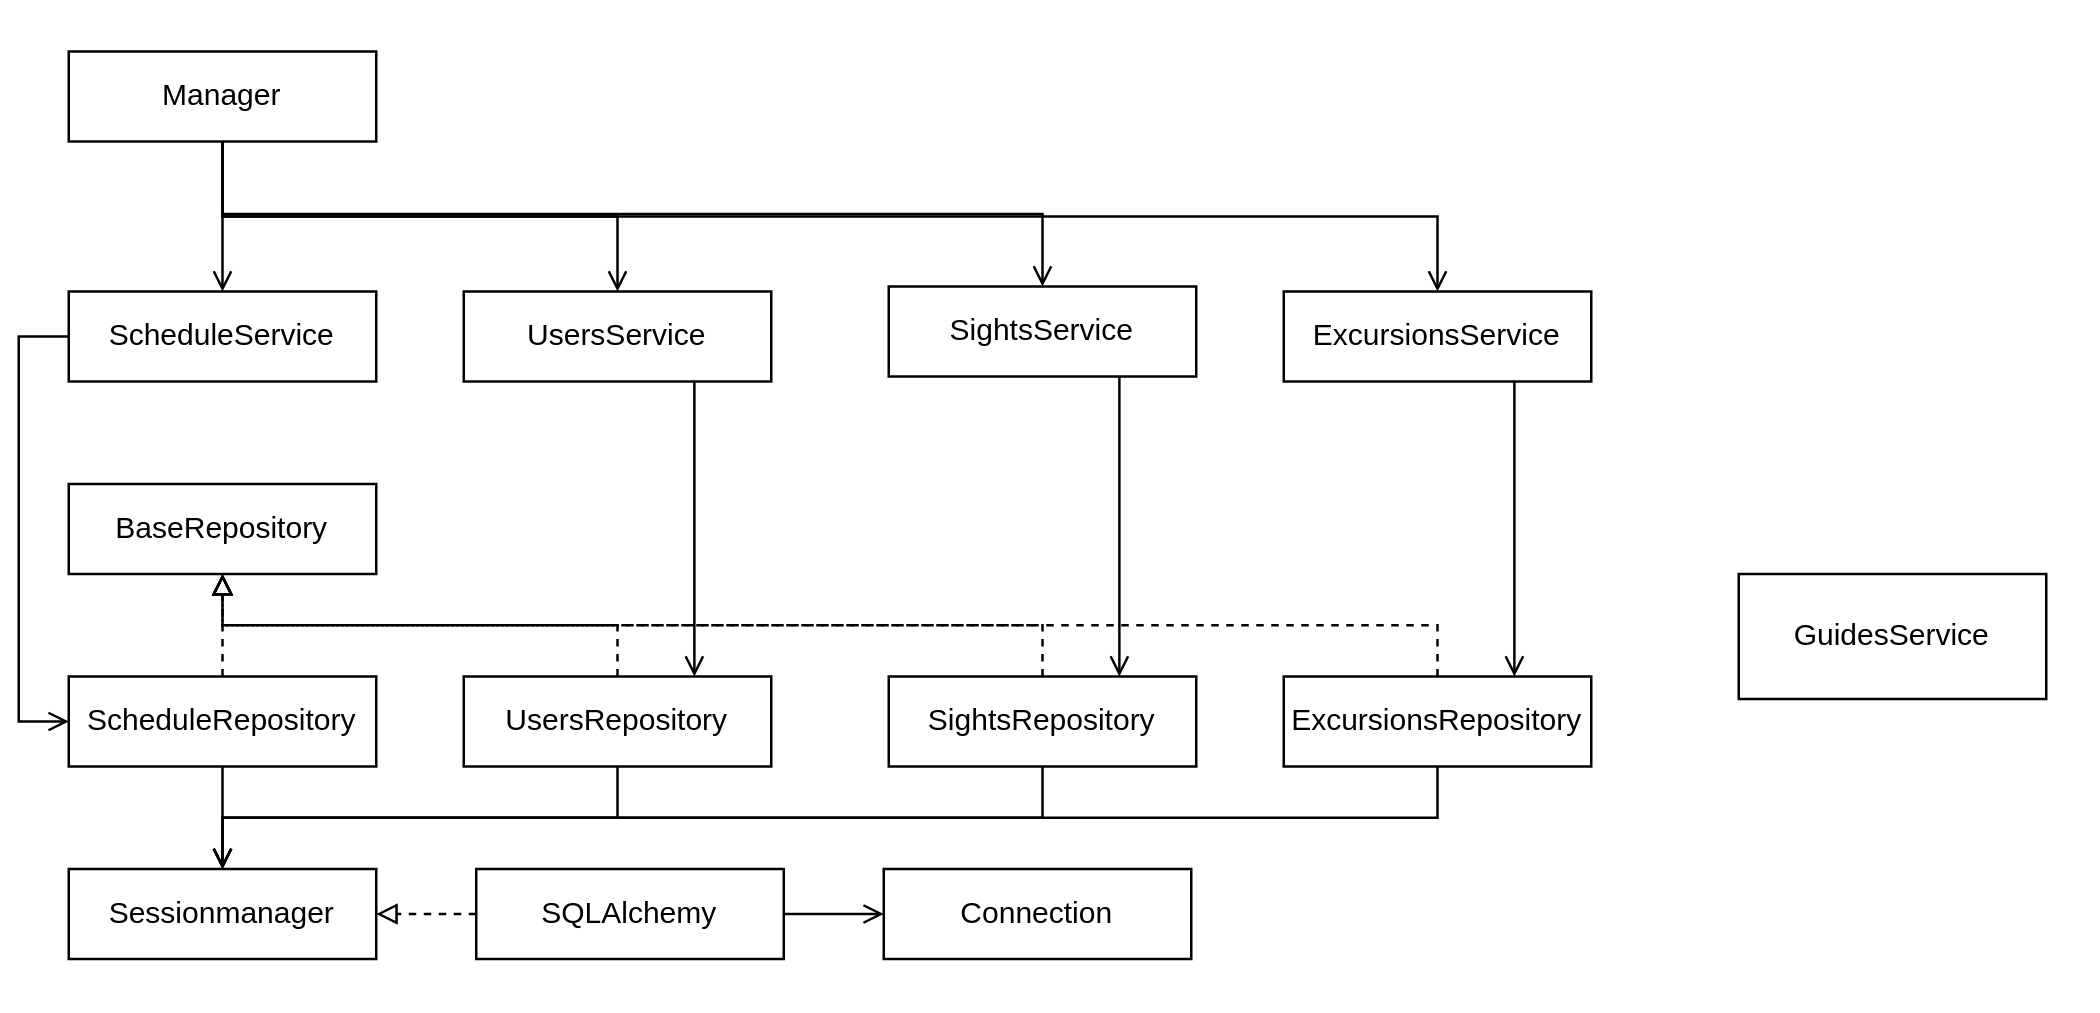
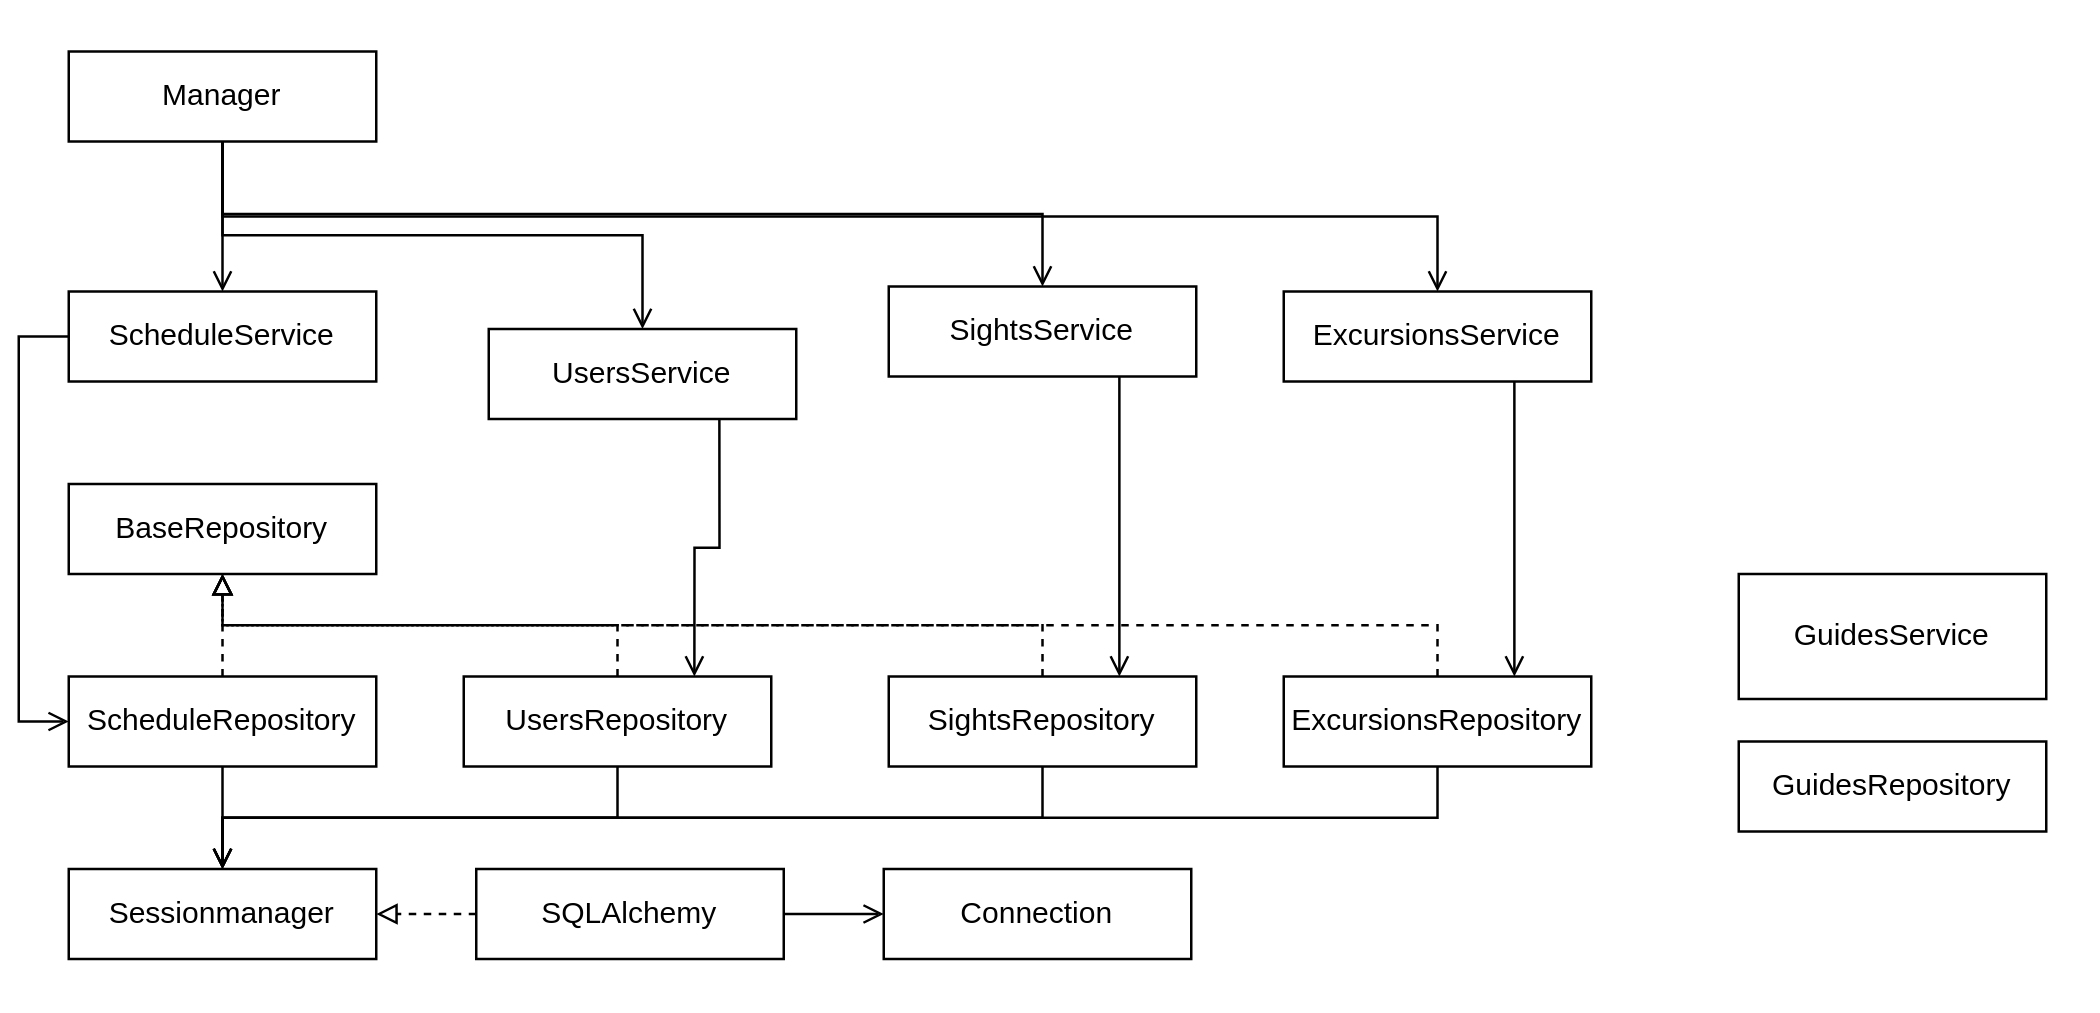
(618, 336) -> (643, 374)
none -> (1893, 786)
